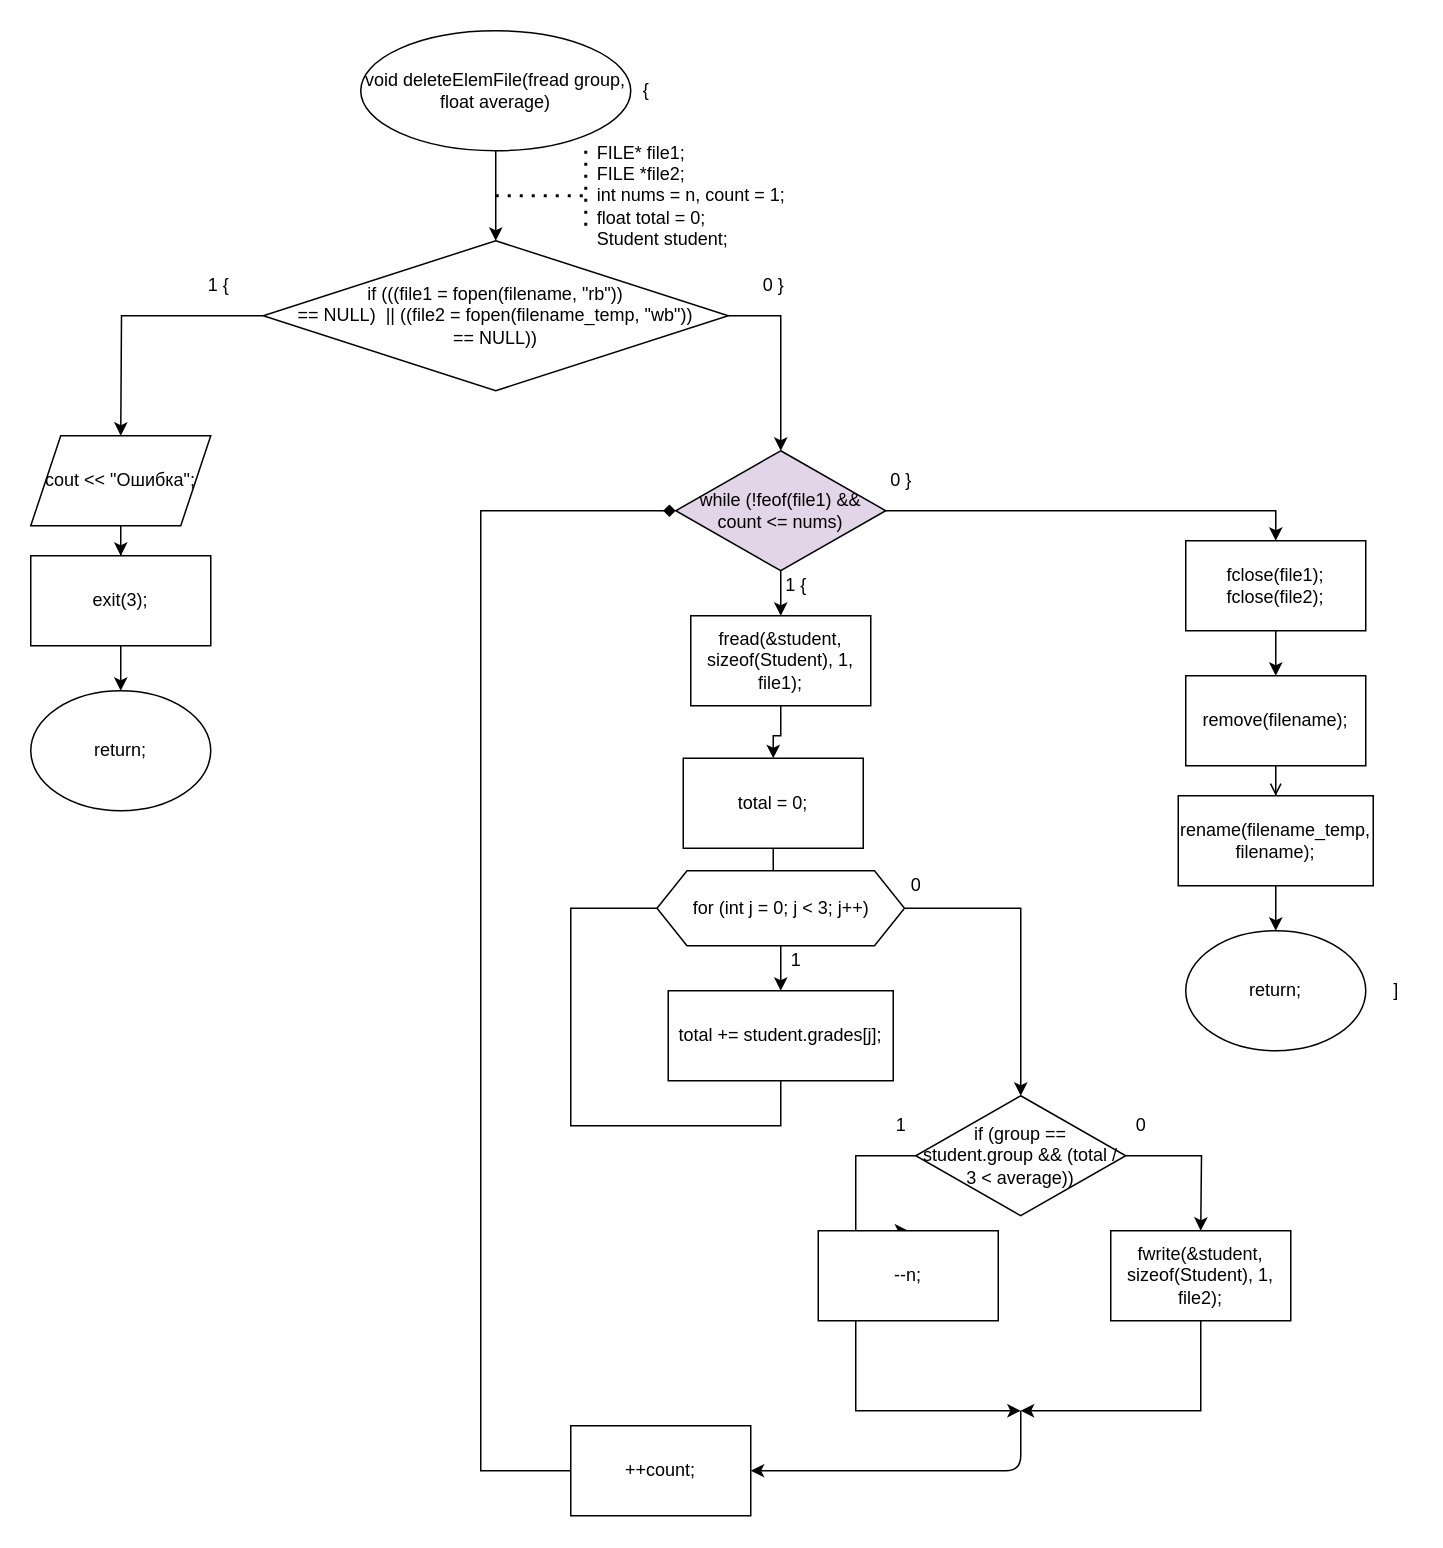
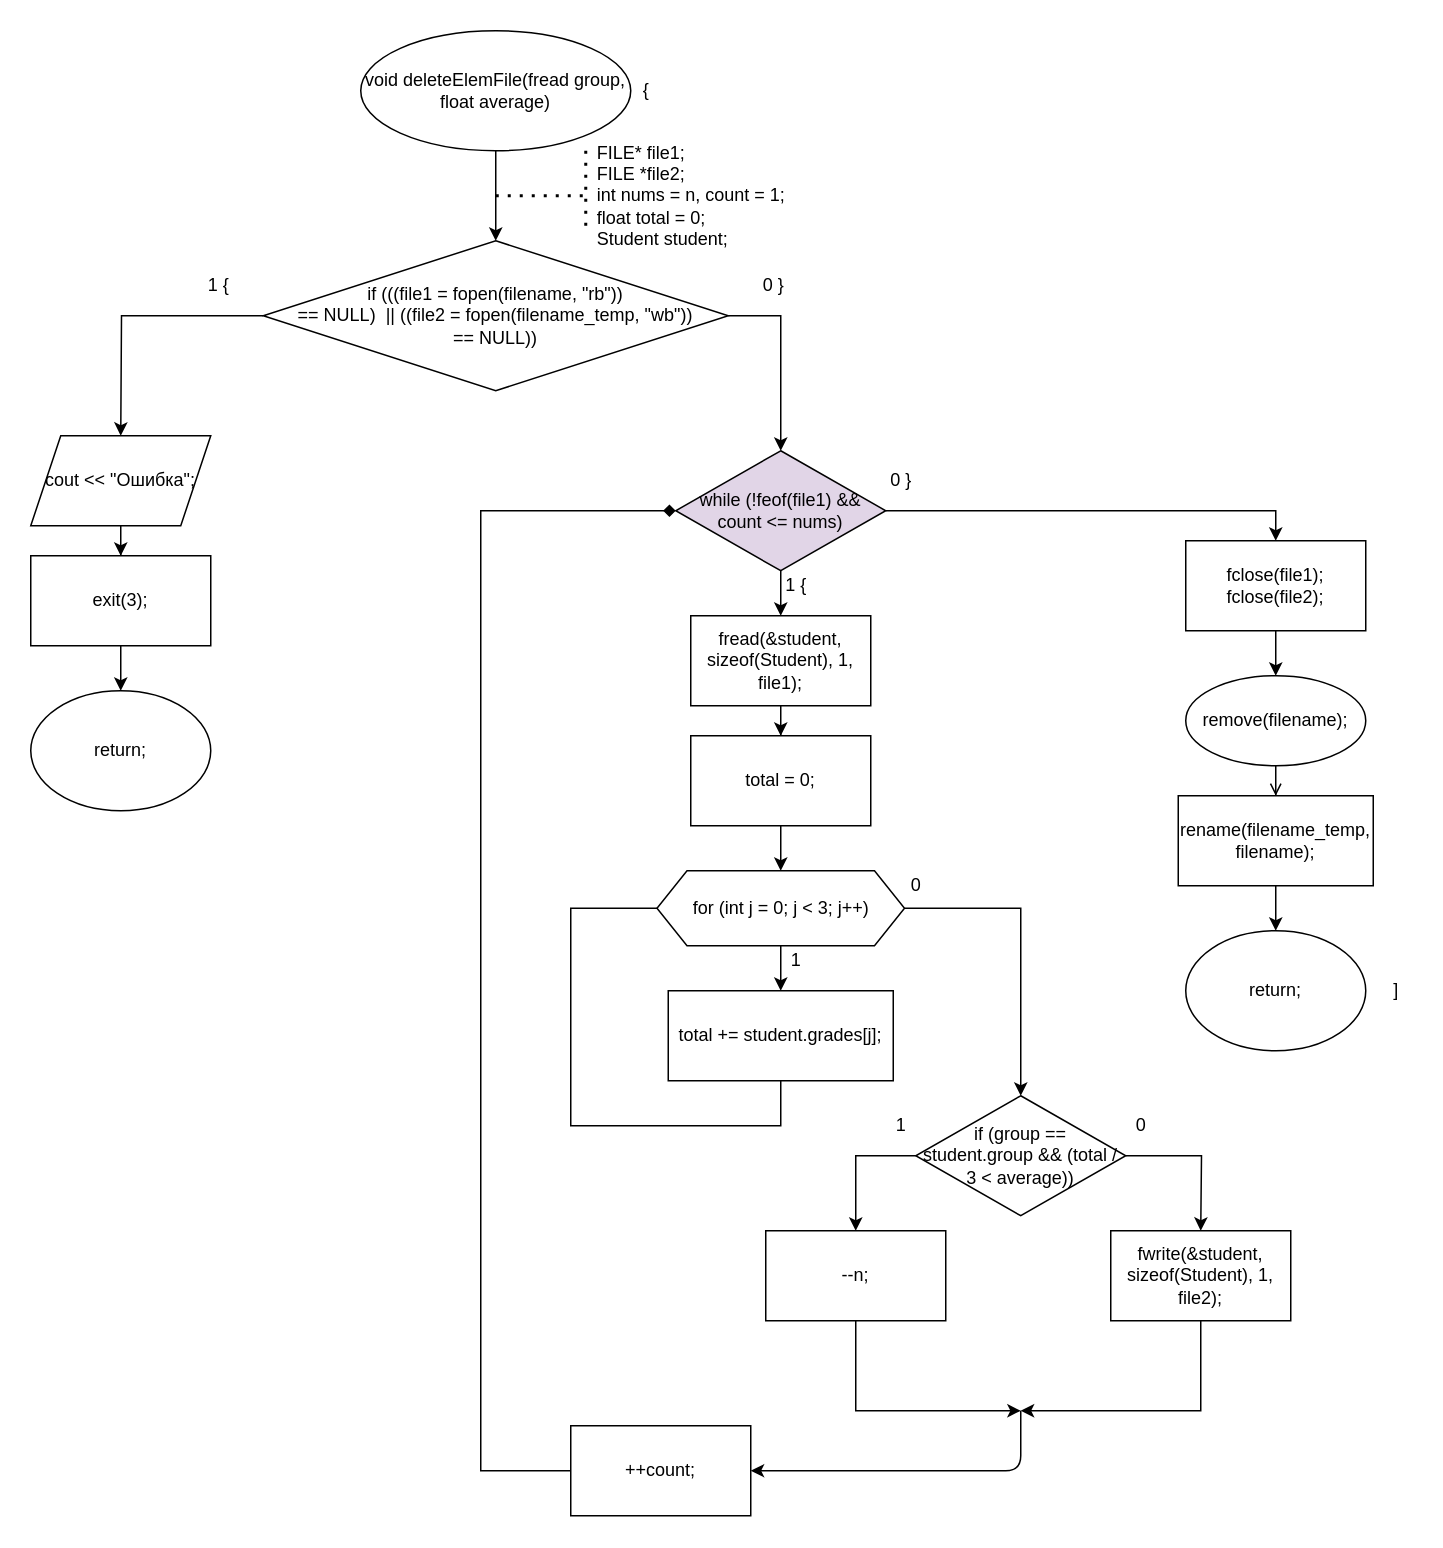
(1276, 721) -> (1276, 721)
(773, 803) -> (781, 781)
(908, 1276) -> (856, 1276)
